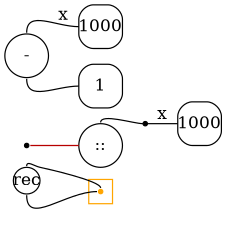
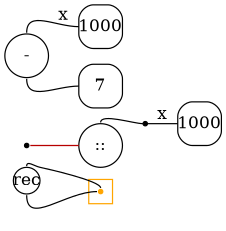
(101, 86) -> (101, 86)
